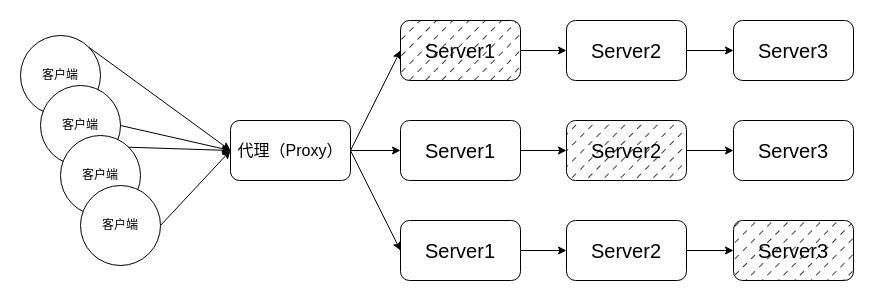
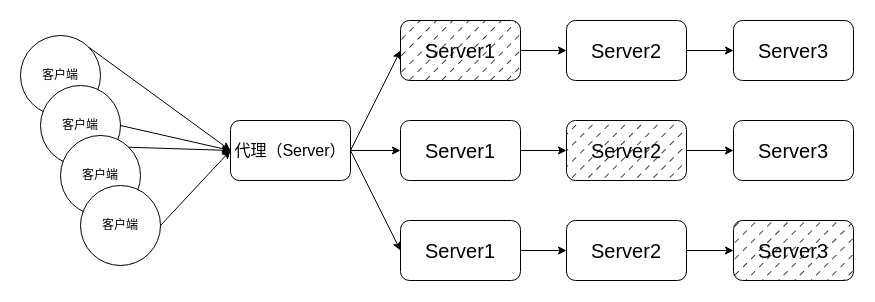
(291, 151) -> (291, 151)
